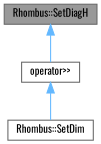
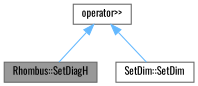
(51, 49) -> (73, 47)
(51, 130) -> (155, 72)
